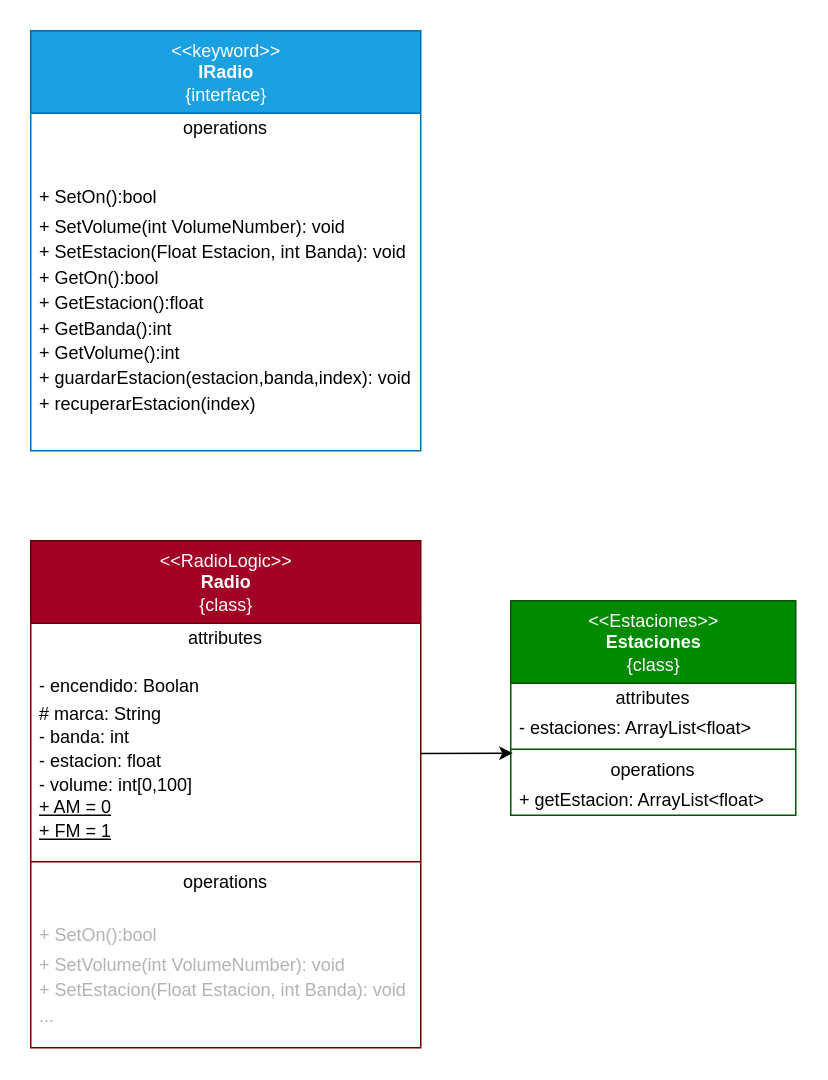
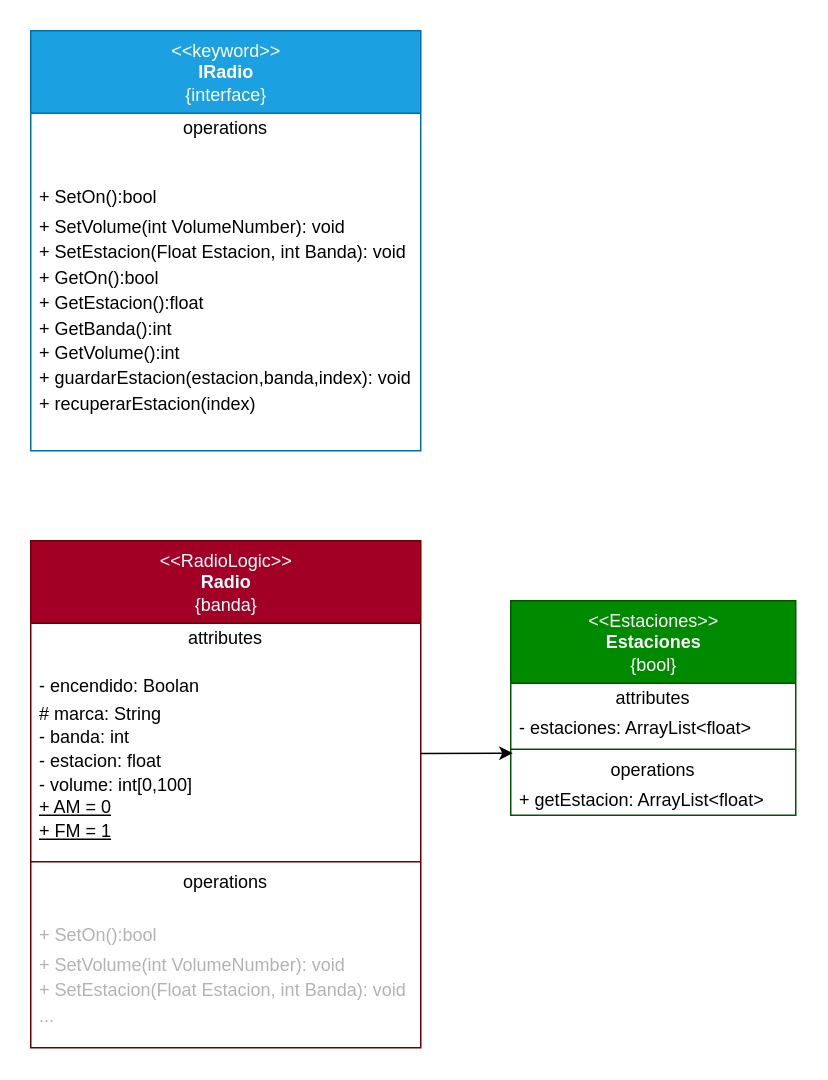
(227, 584) -> (227, 584)
(654, 644) -> (654, 644)
